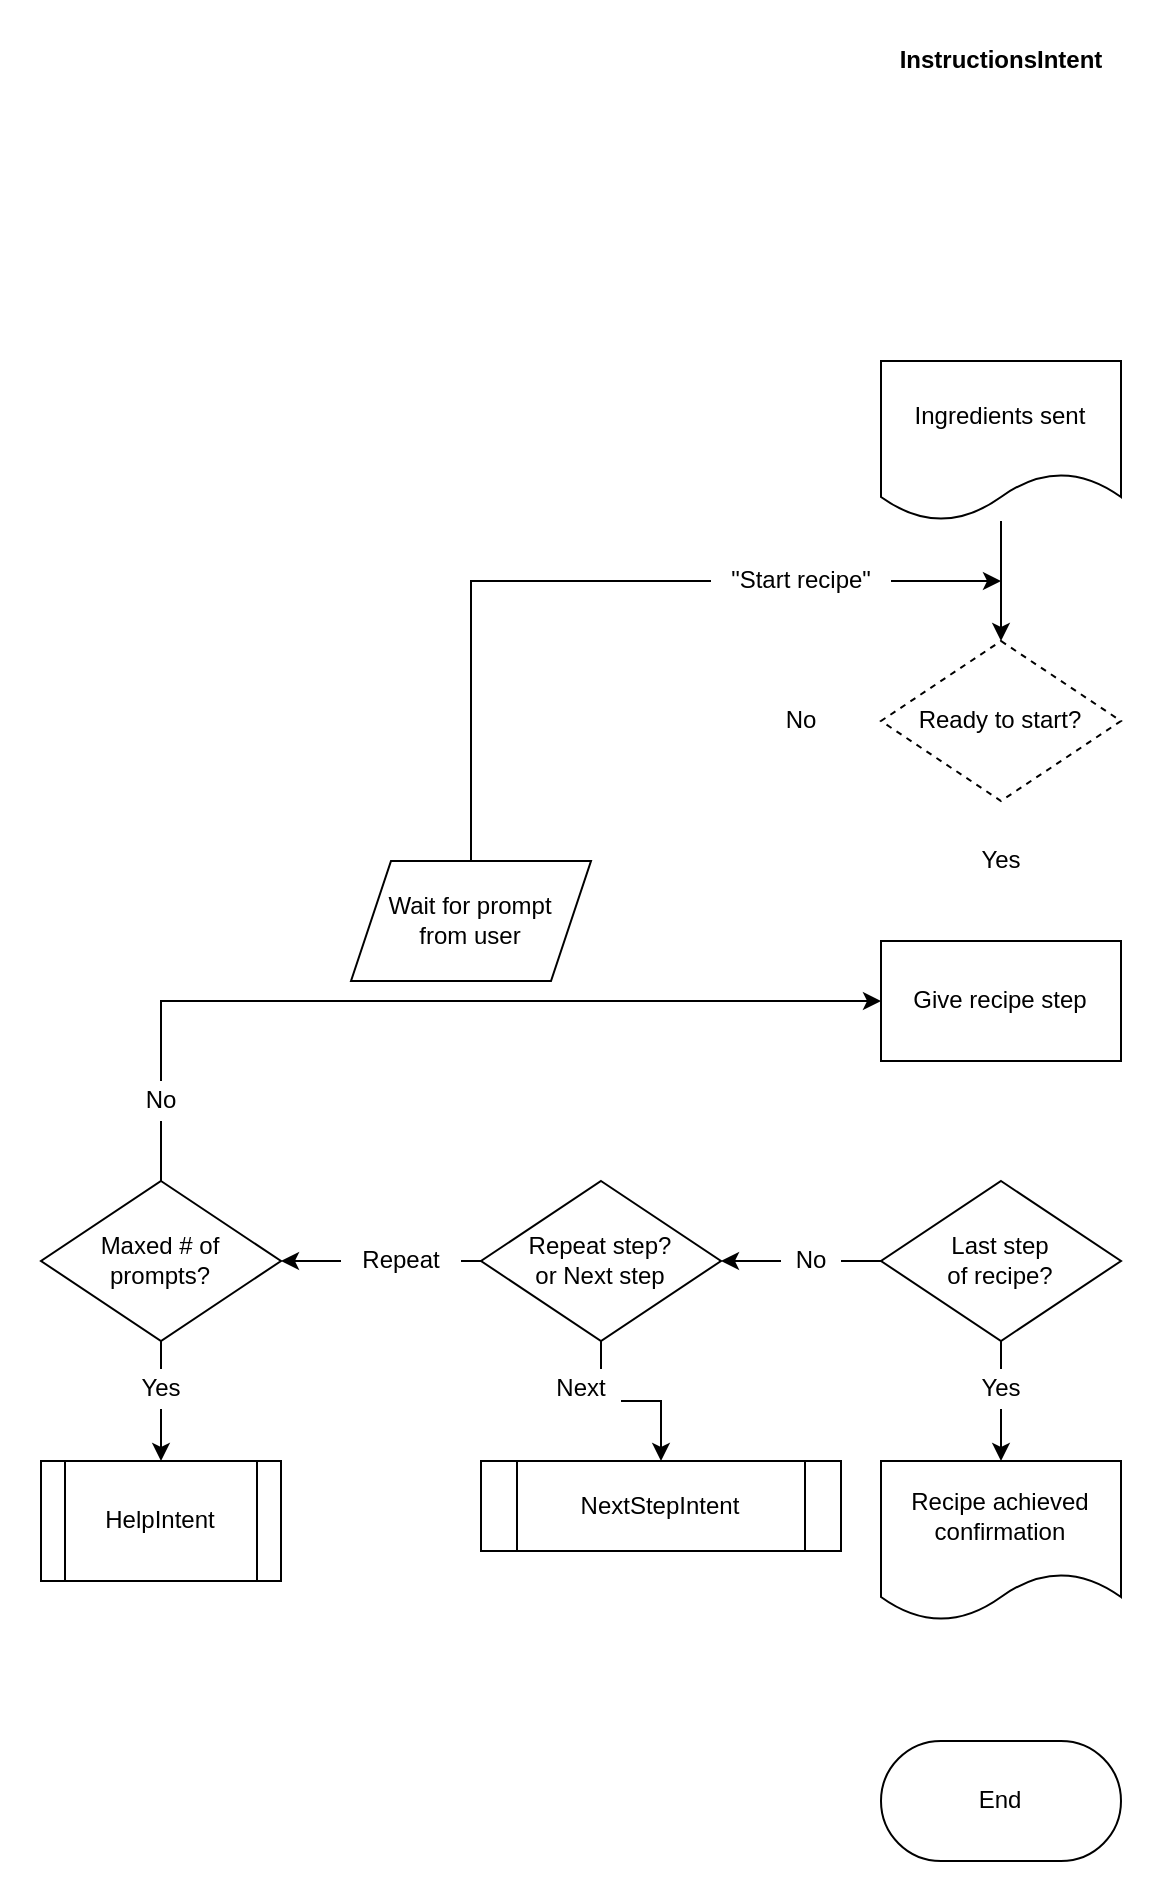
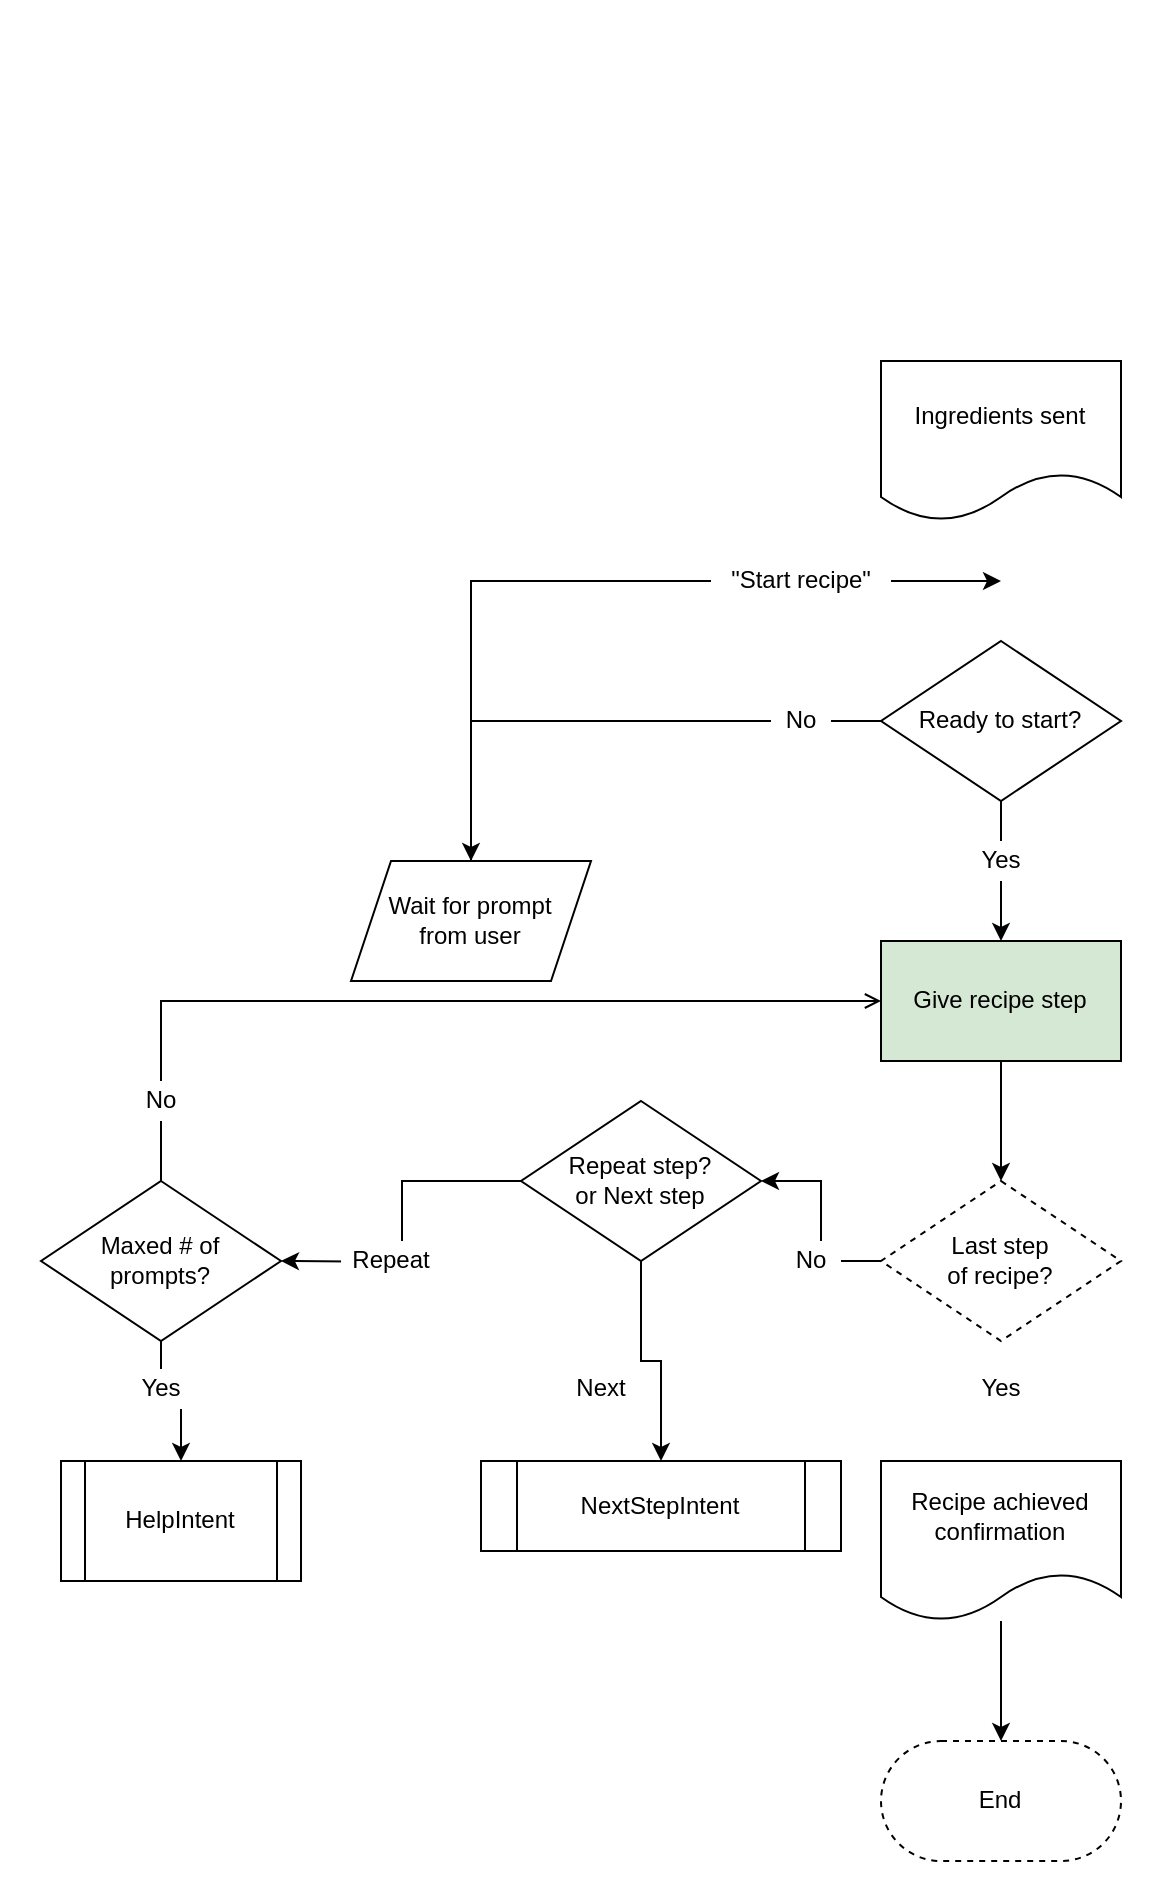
(1001, 61) -> none
(1001, 574) -> none
none -> (623, 721)
(1001, 721) -> (1001, 721)
none -> (1001, 903)
(866, 1001) -> (869, 1001)
(1001, 1001) -> (1001, 1001)
none -> (1001, 1114)
(401, 1261) -> (391, 1261)
(601, 1261) -> (641, 1181)
(1001, 1261) -> (1001, 1261)
(581, 1389) -> (601, 1389)
(1001, 1427) -> none
(161, 1521) -> (181, 1521)
none -> (1001, 1674)
(1001, 1801) -> (1001, 1801)
